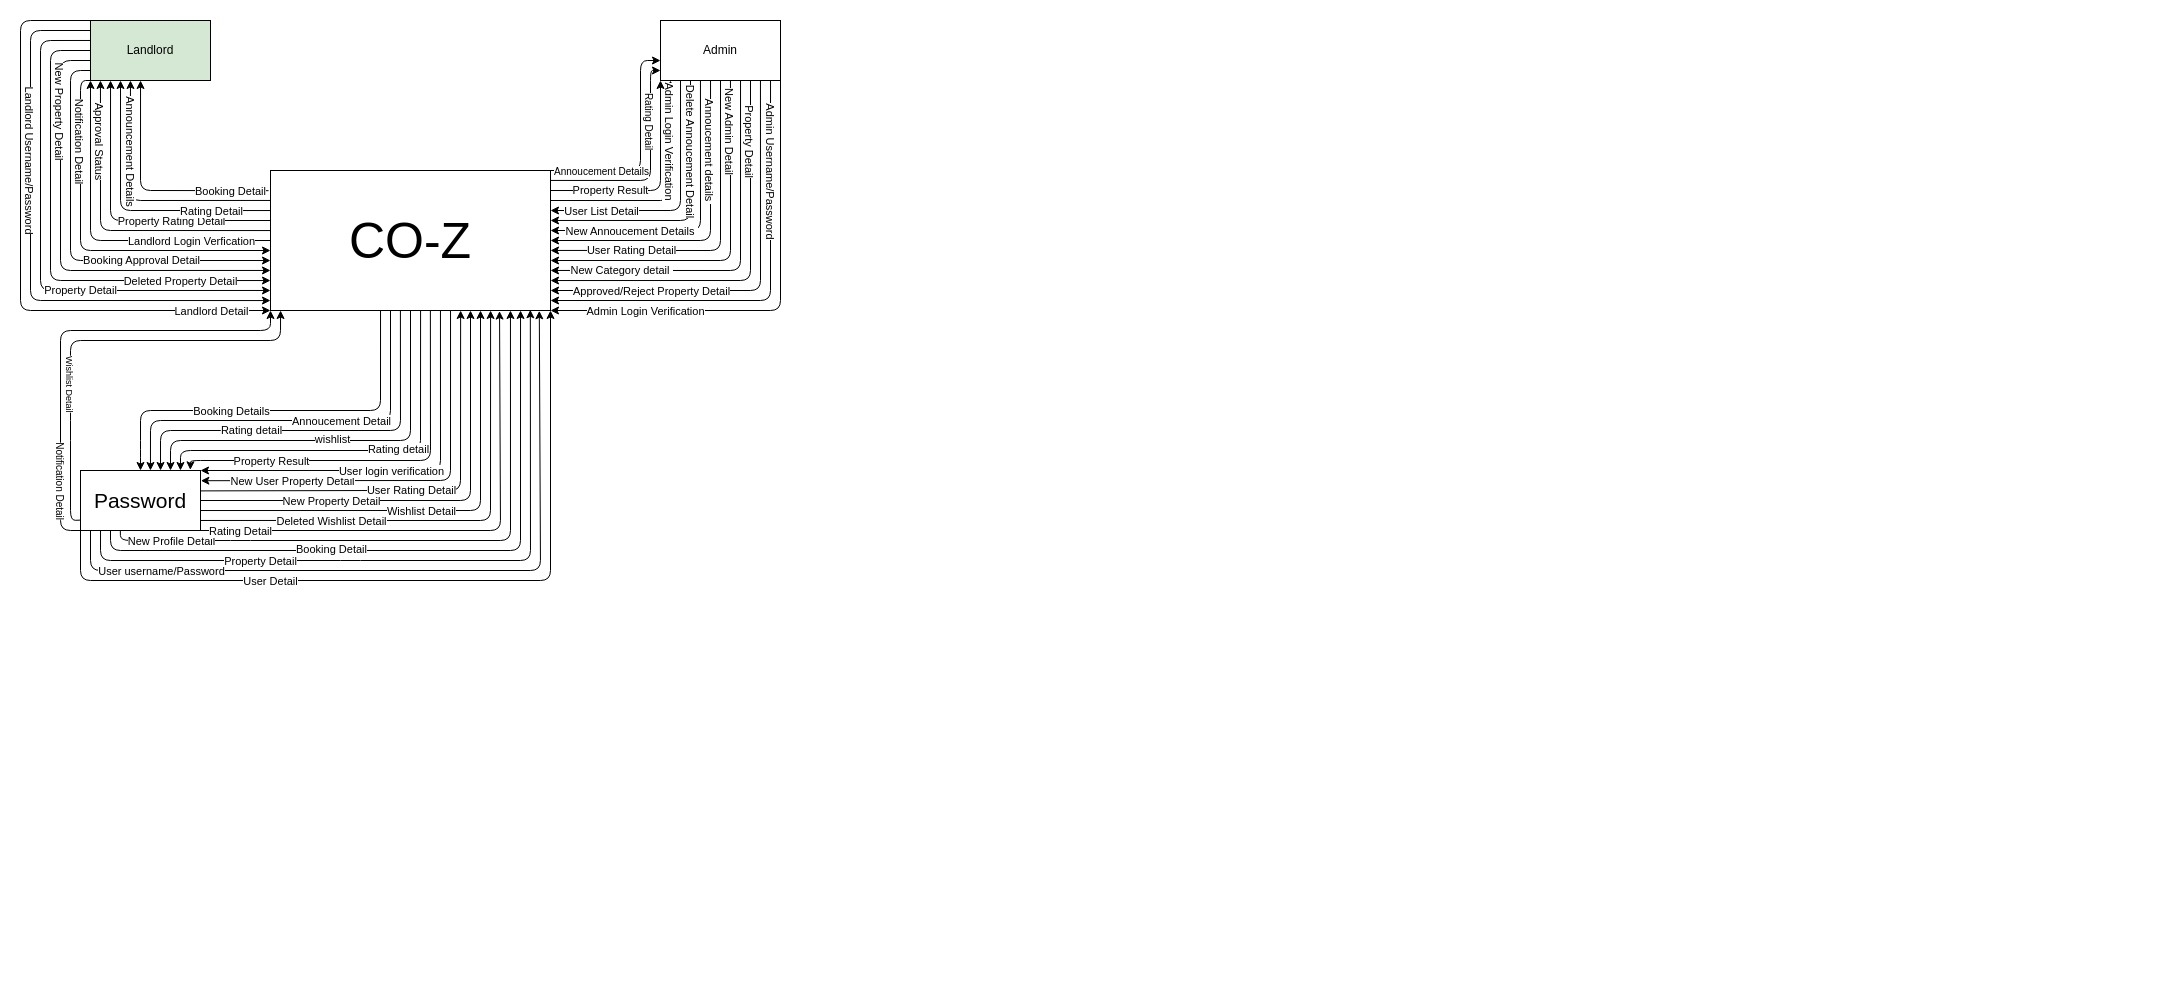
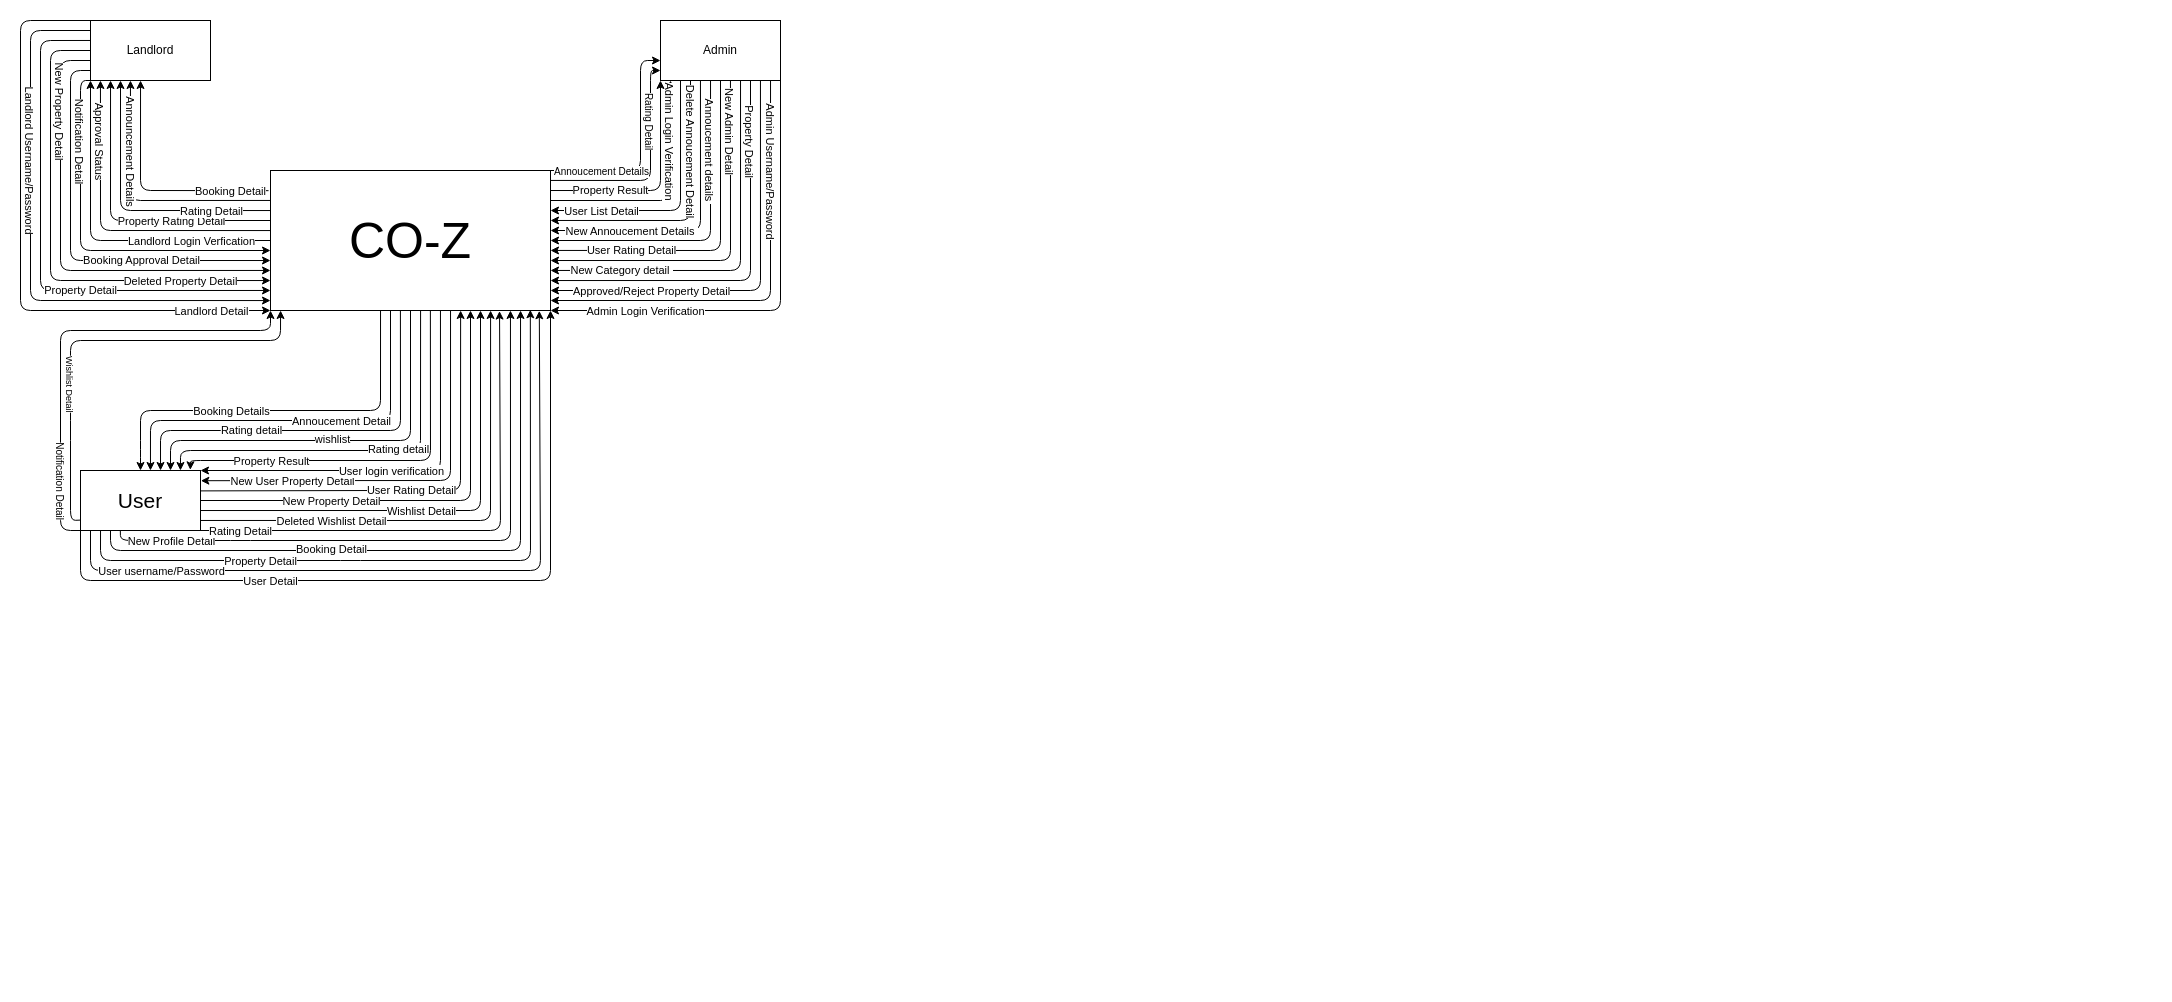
(151, 51) -> (151, 51)
(141, 501) -> (141, 501)
